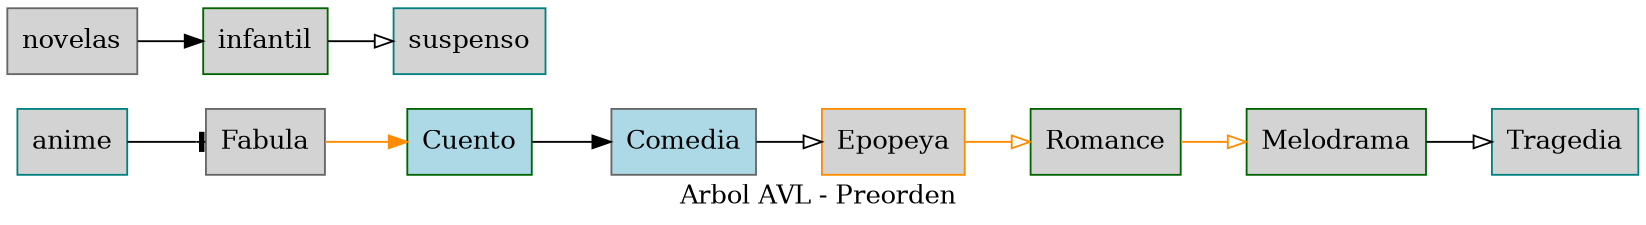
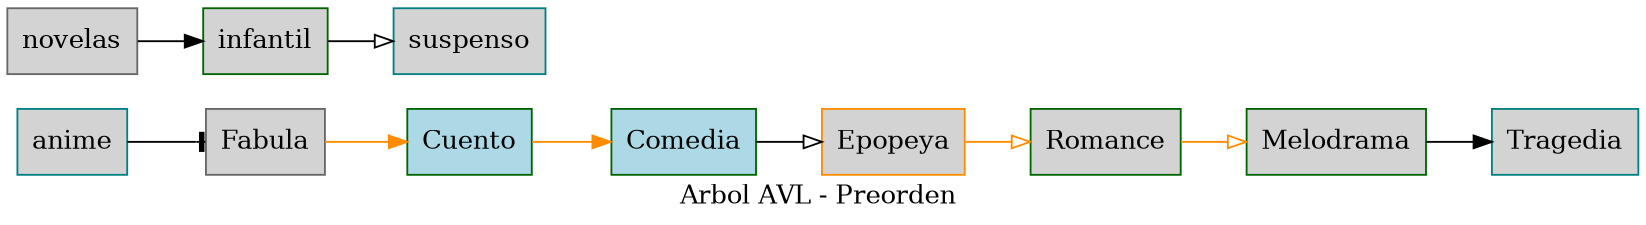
(562, 142) -> (562, 142)
(684, 142) -> (684, 142)
(1450, 142) -> (1450, 142)
